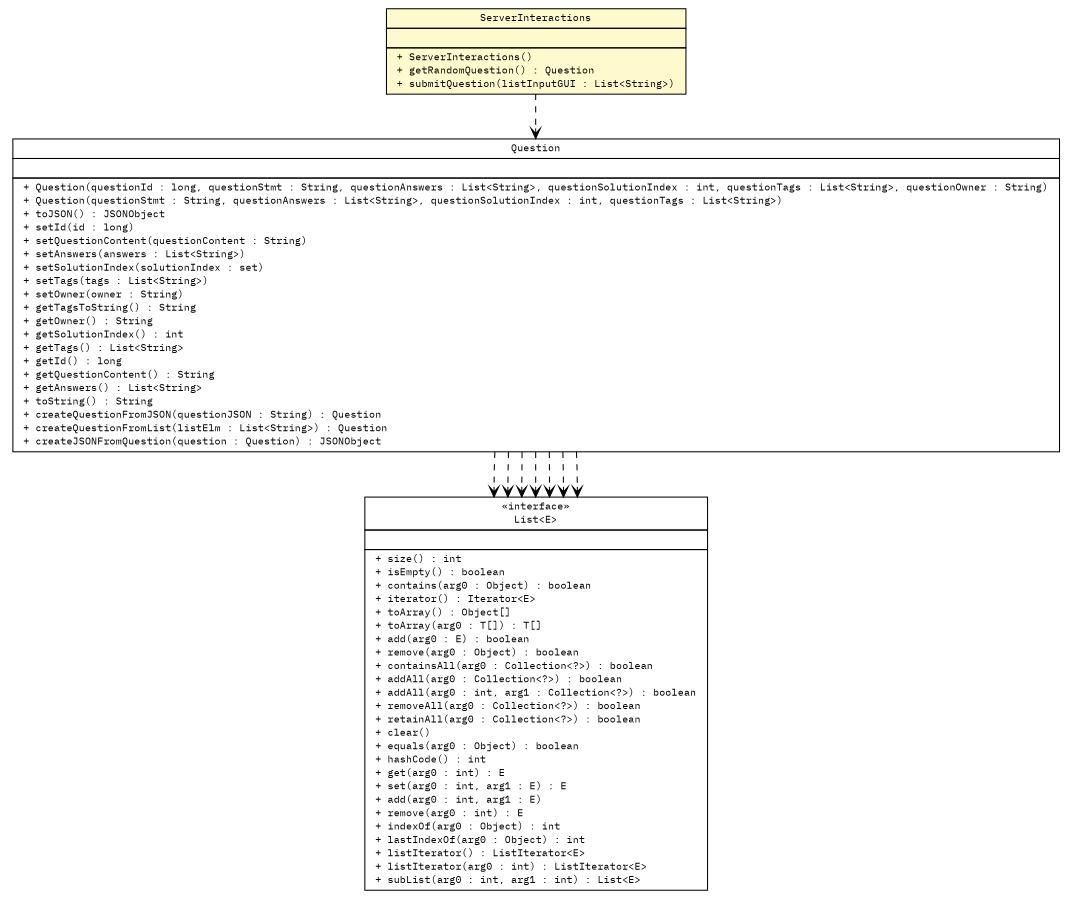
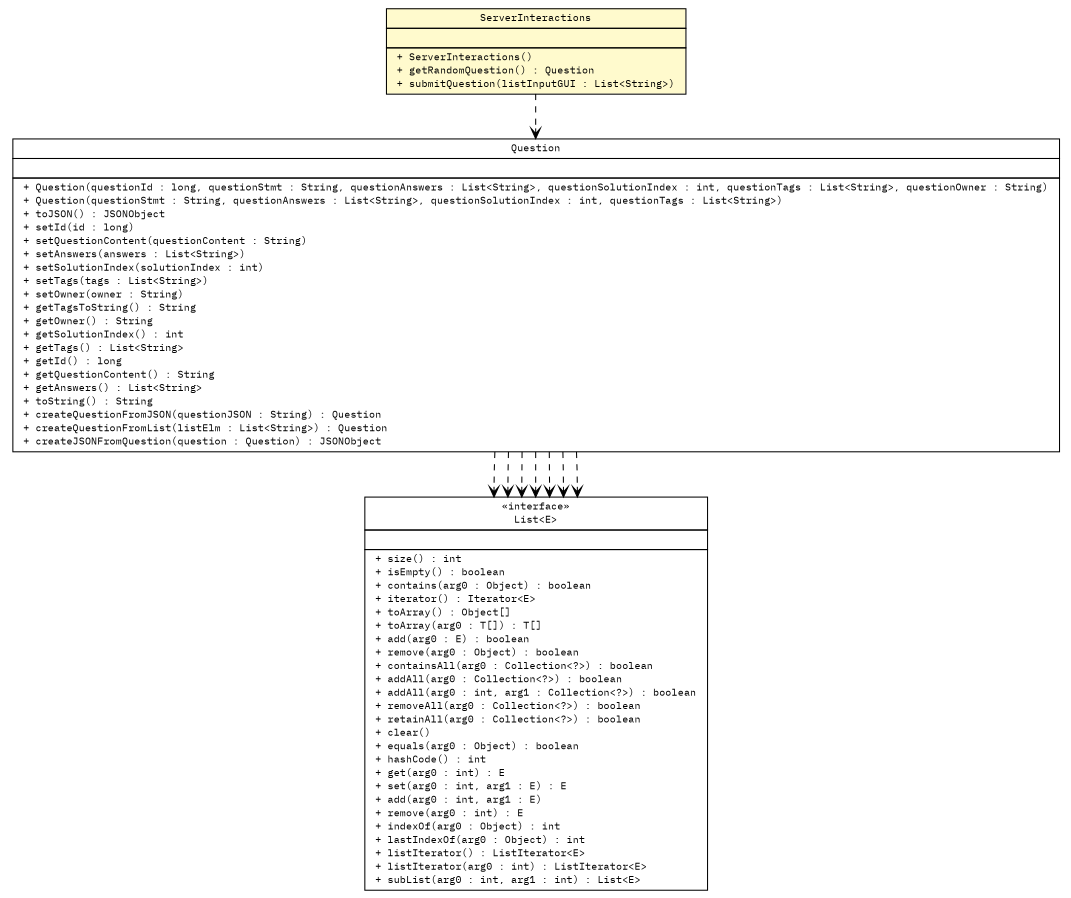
(144, 268) -> (144, 268)
